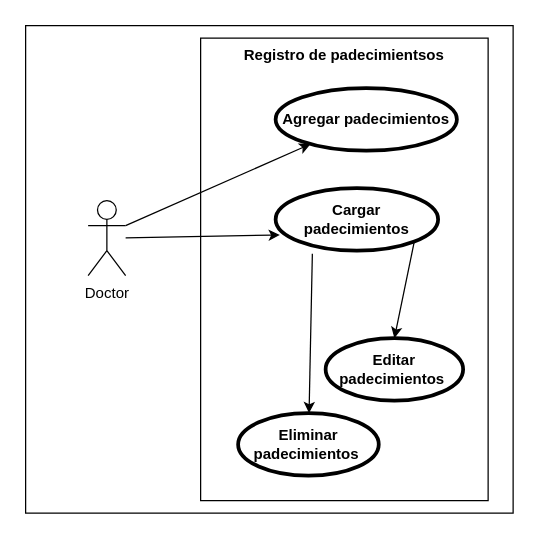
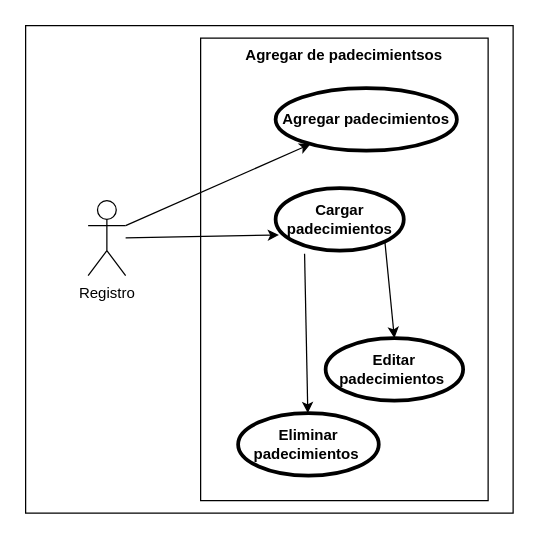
(344, 56) -> (344, 56)
(357, 219) -> (340, 219)
(108, 293) -> (108, 293)
